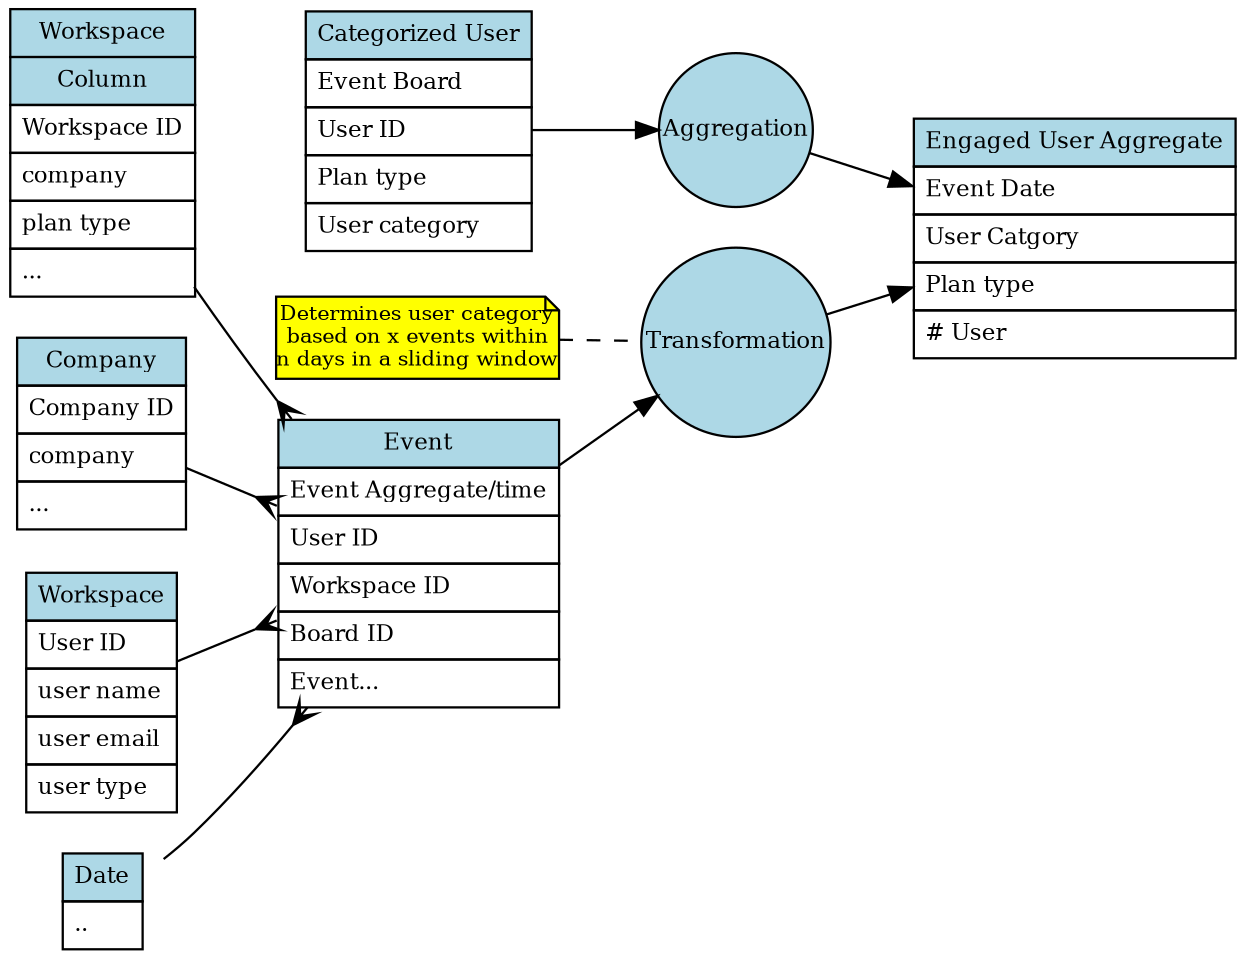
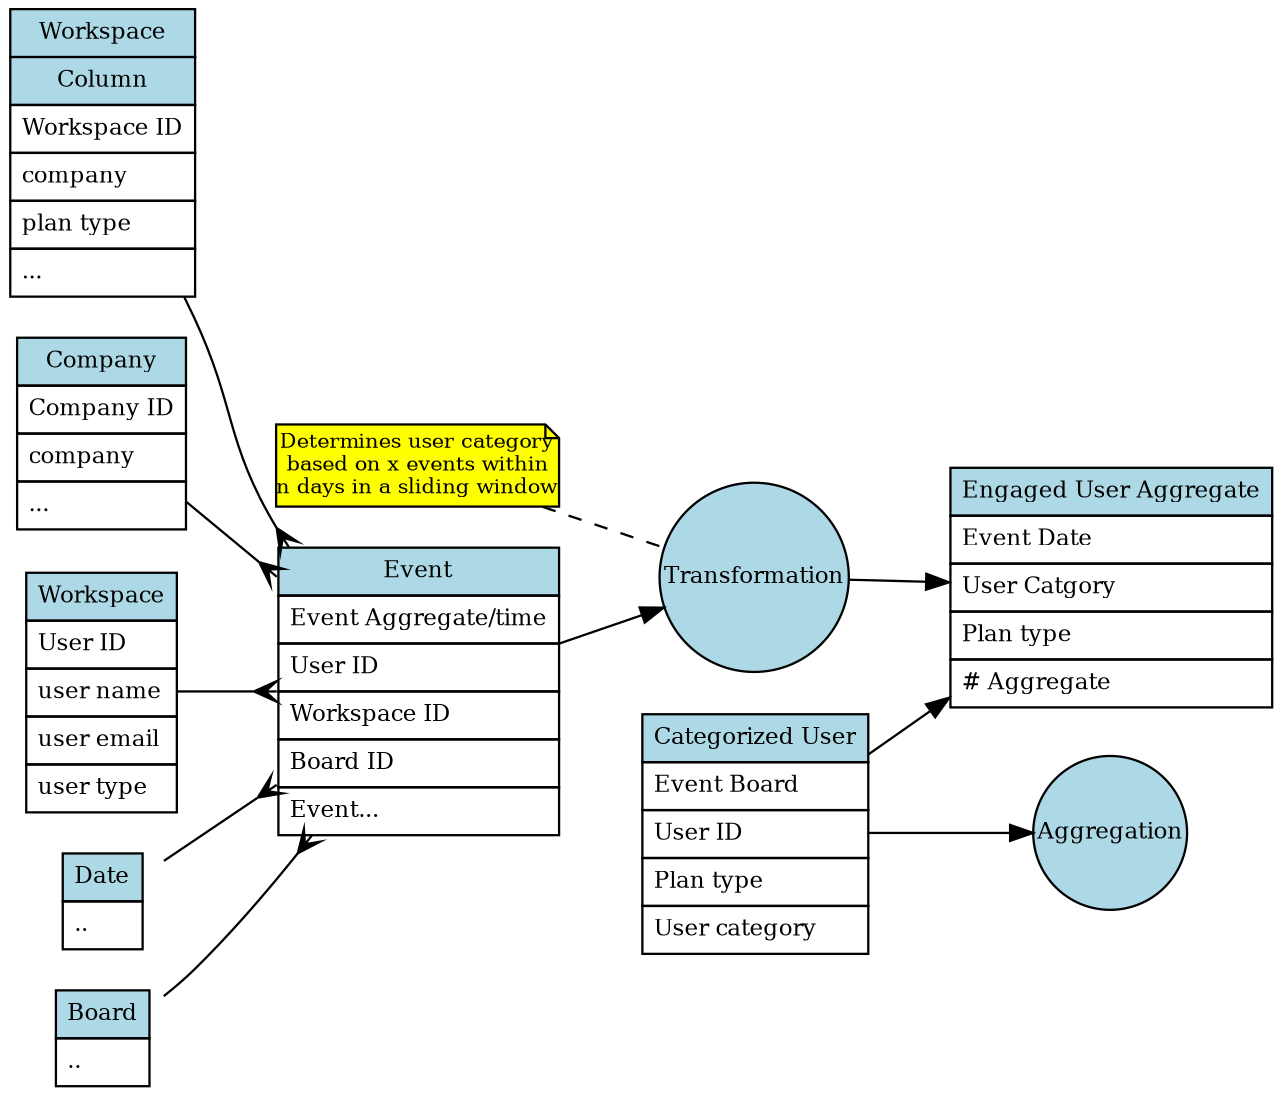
(850, 166) -> (899, 733)
(966, 333) -> (1037, 682)
none -> (102, 1038)
